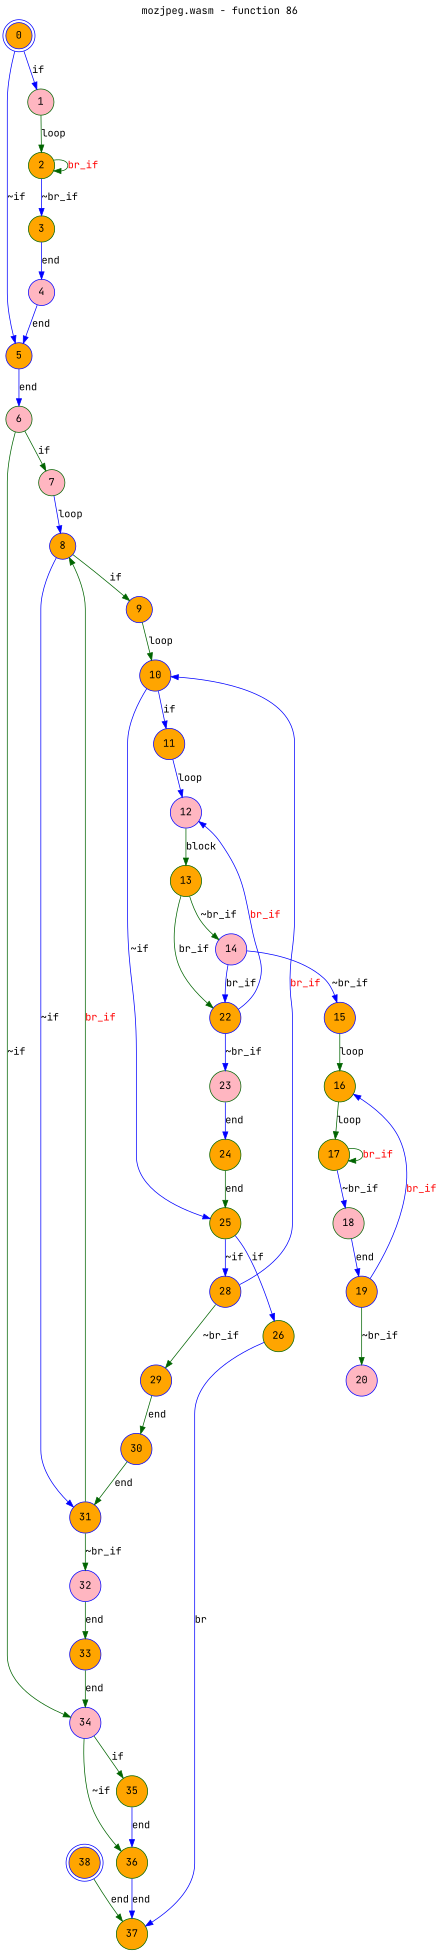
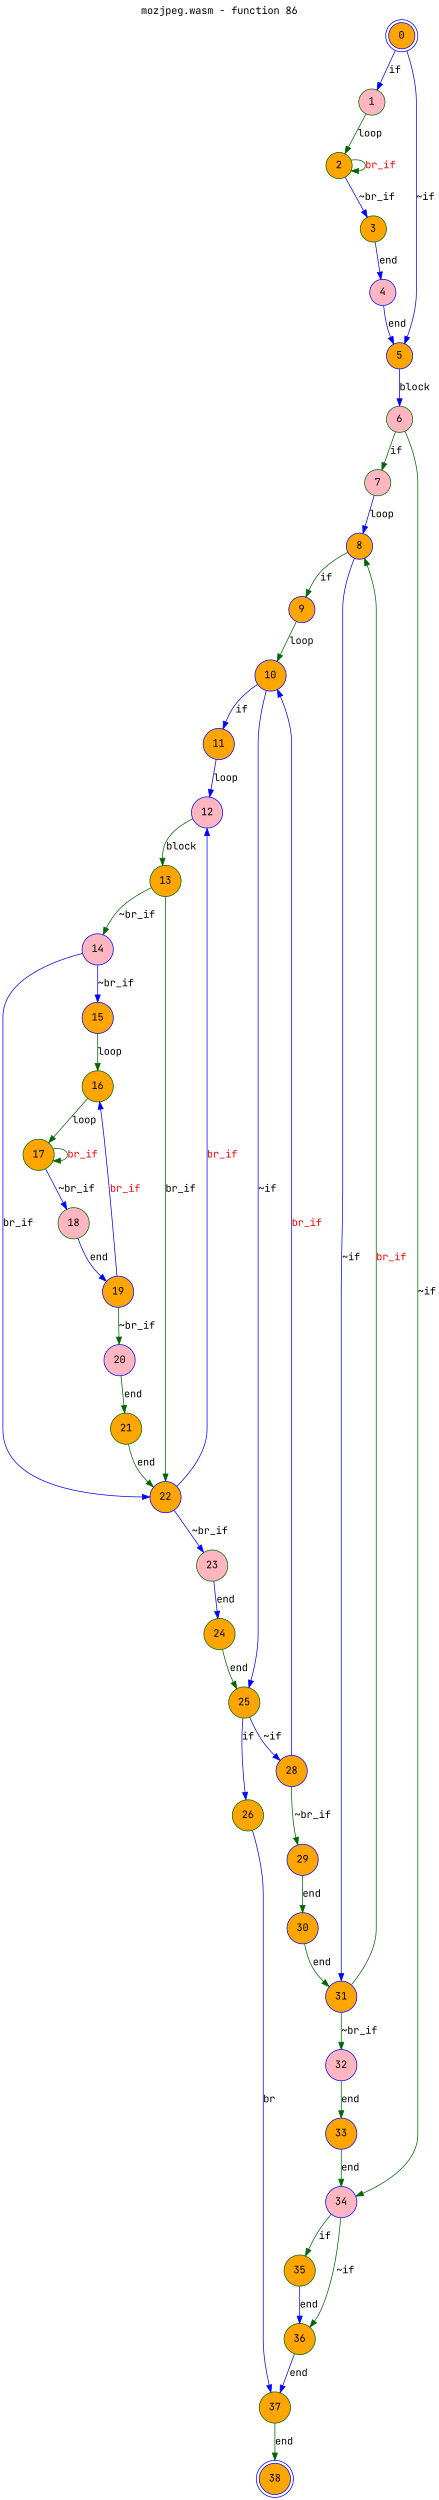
(28, 388) -> (415, 388)
none -> (126, 1429)
(105, 1897) -> (275, 2438)
